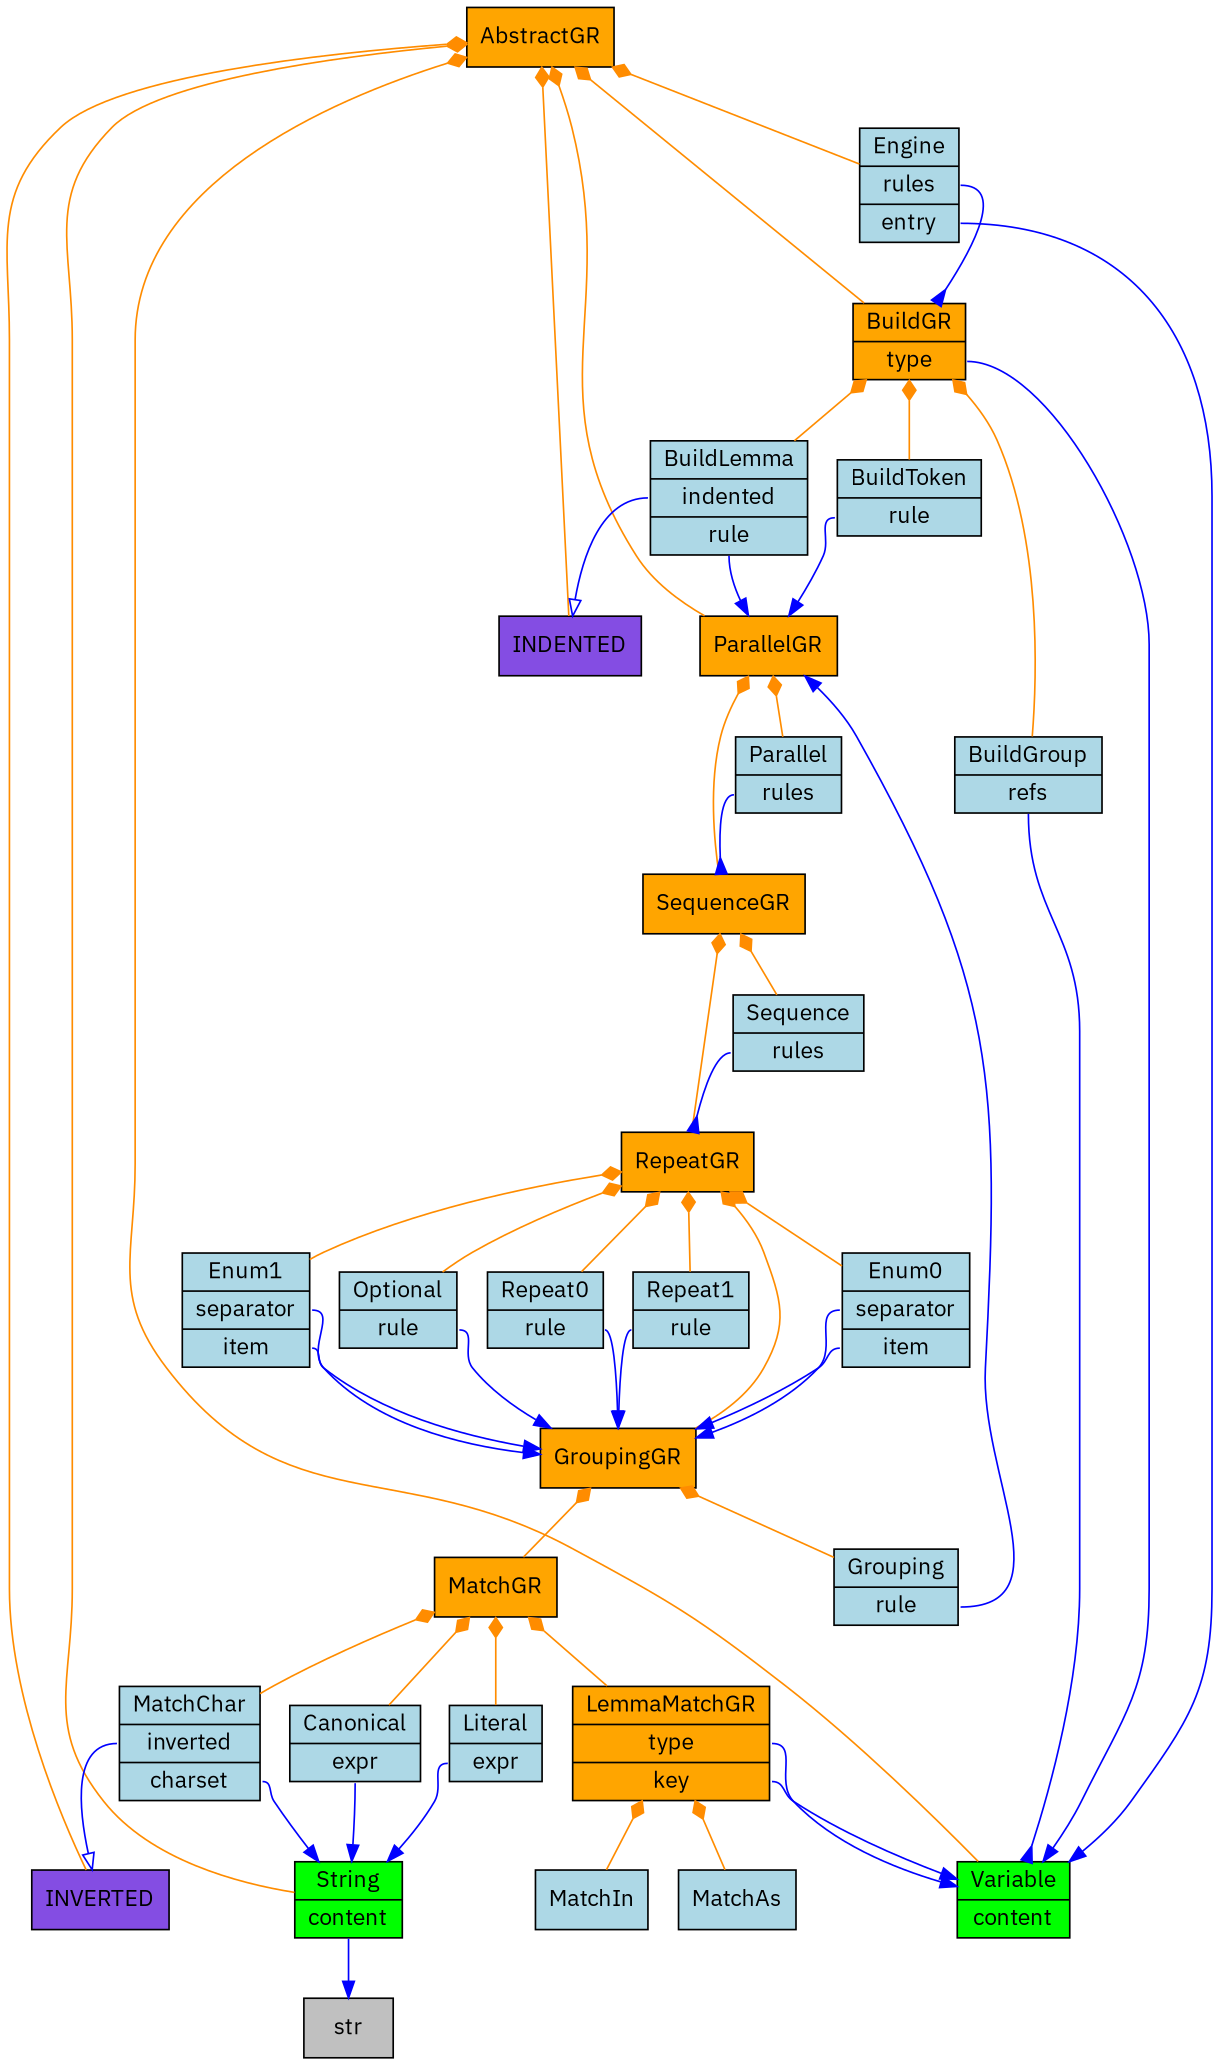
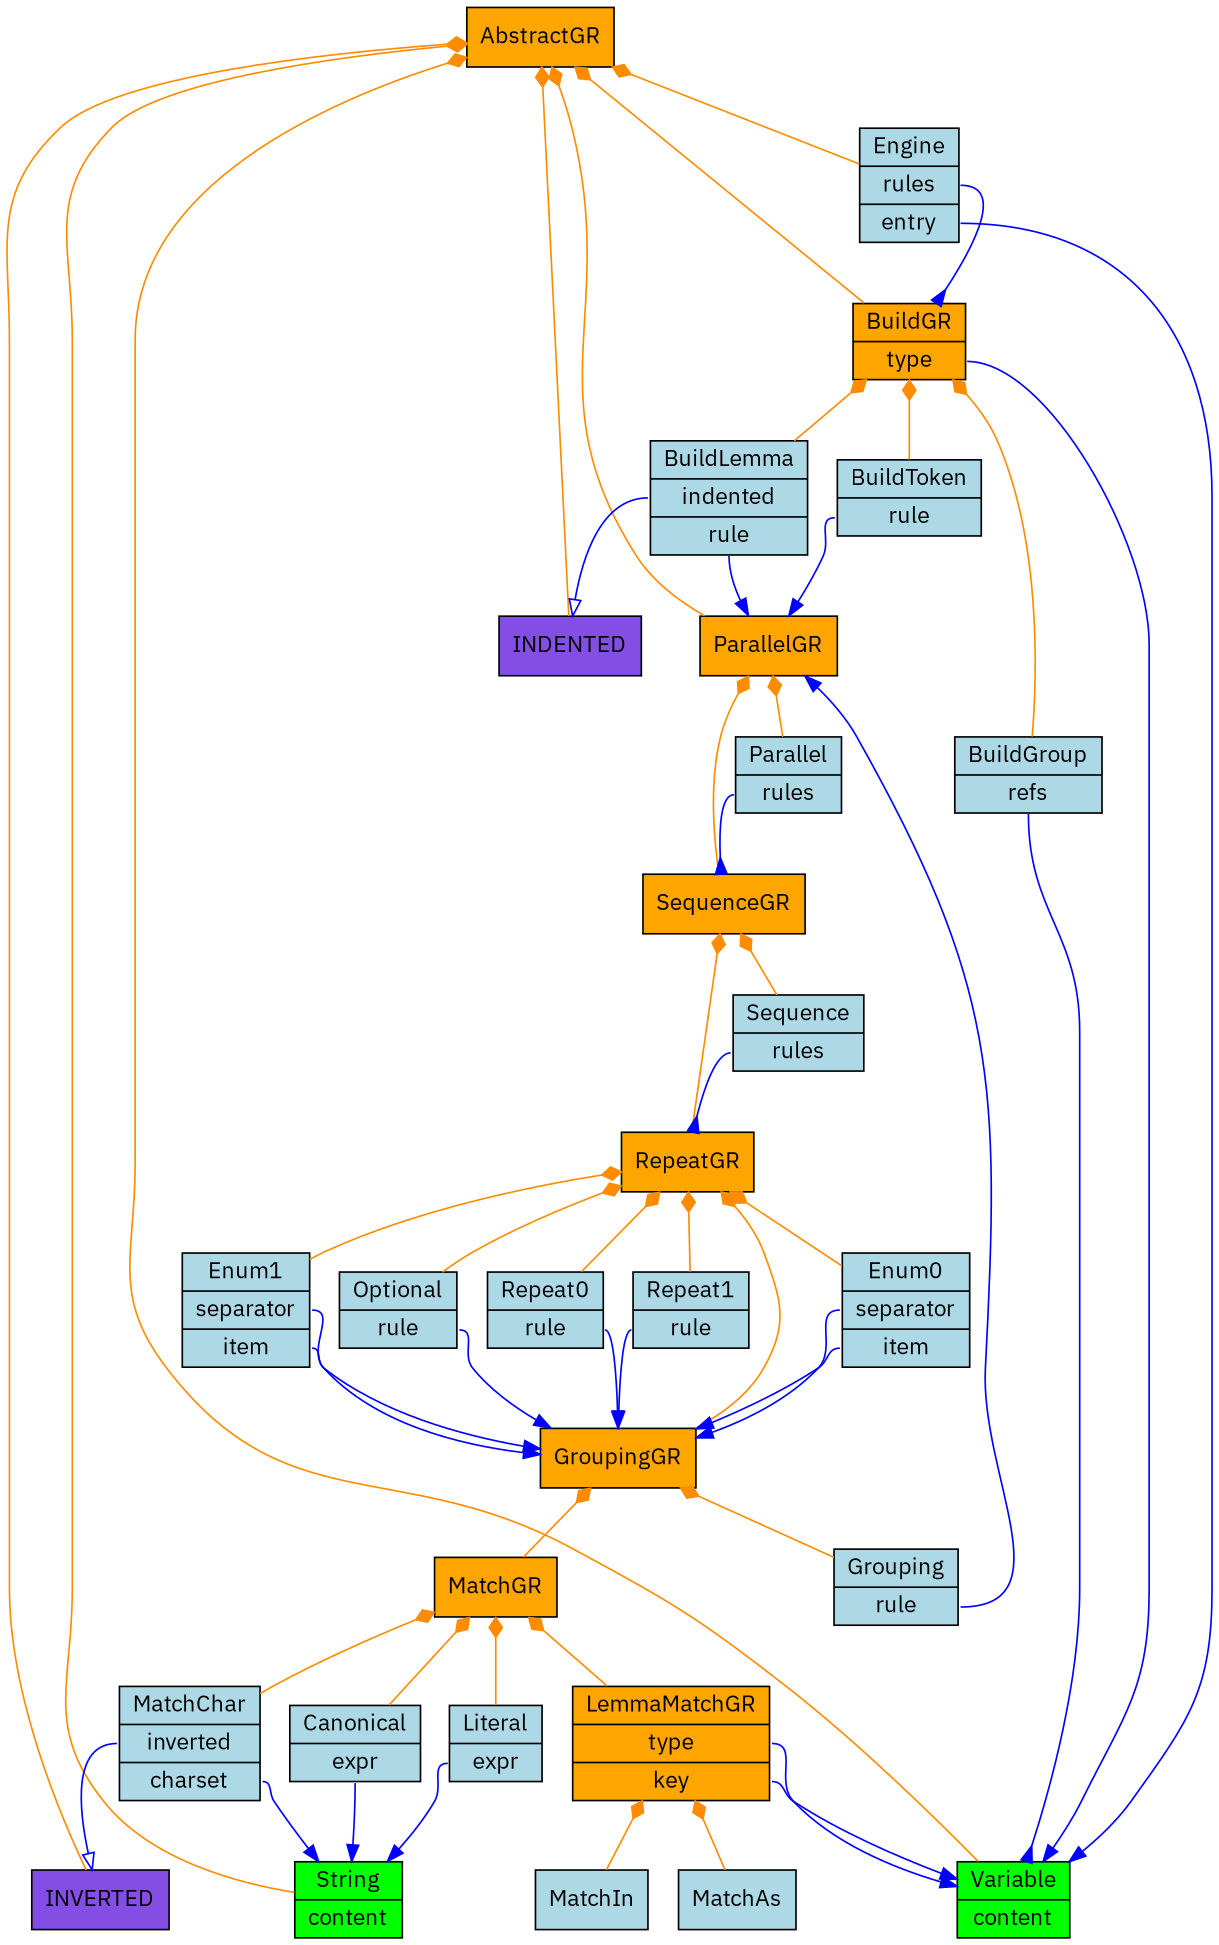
(349, 2028) -> none
